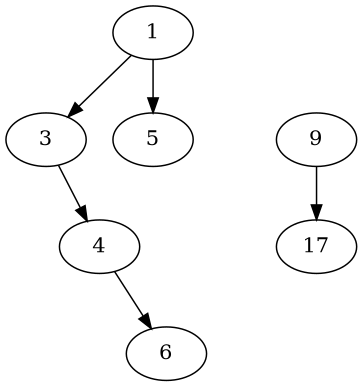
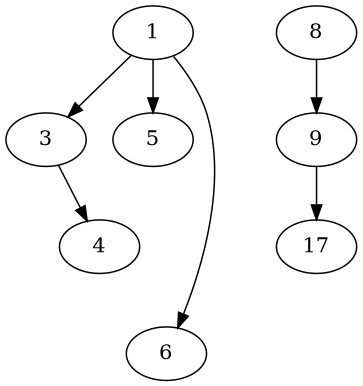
none -> (317, 33)
(129, 294) -> (214, 182)
